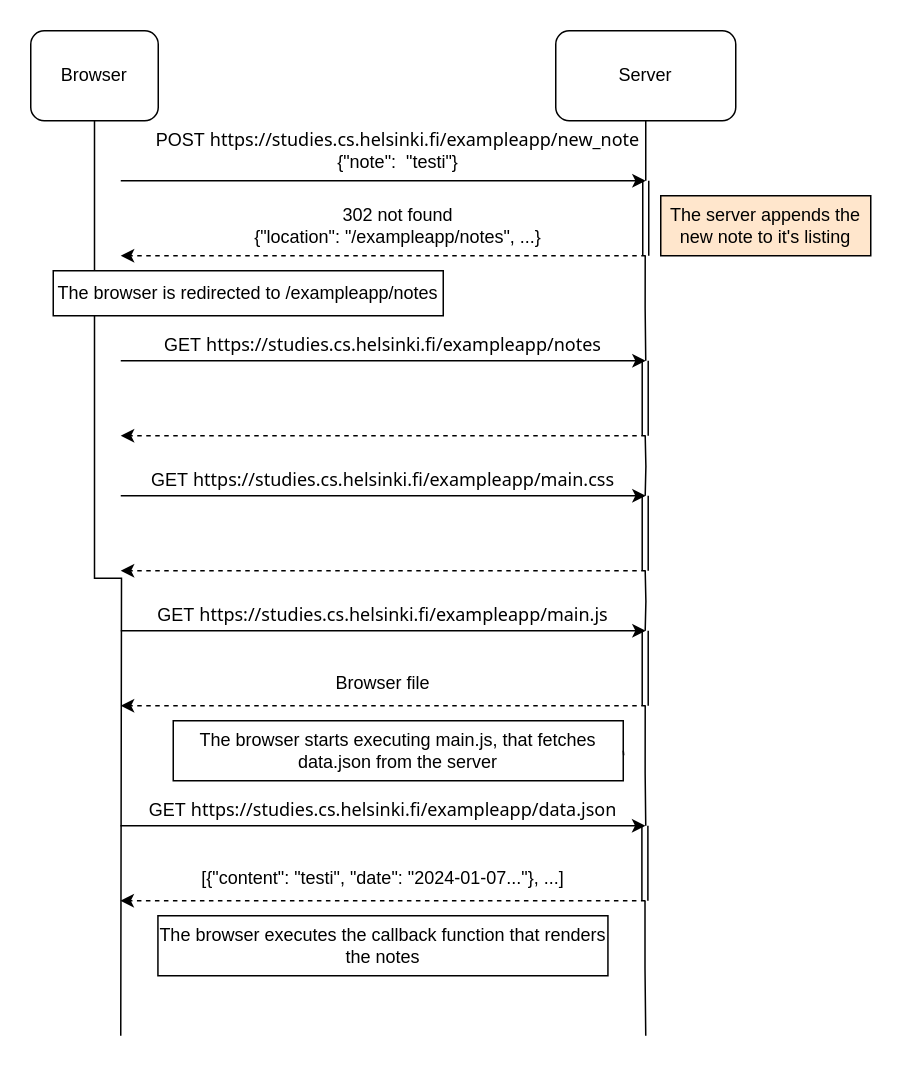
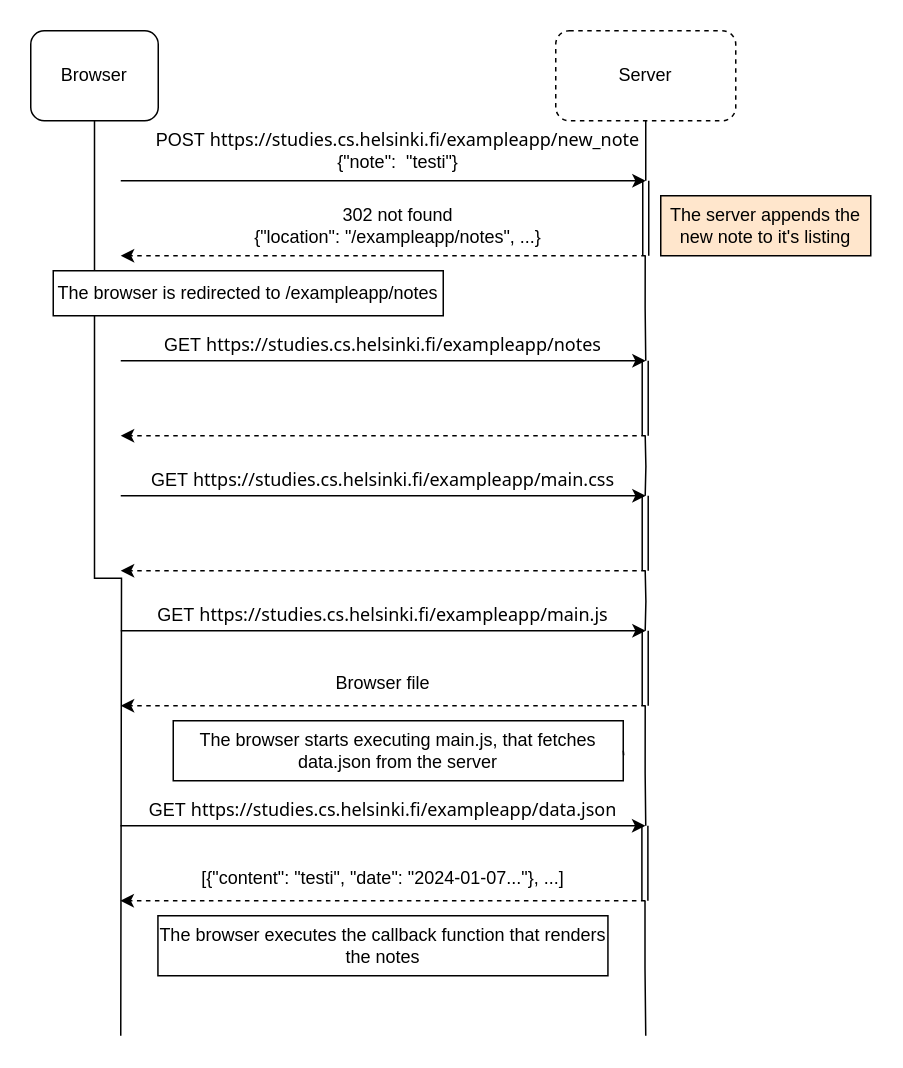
(646, 76) -> (646, 76)
